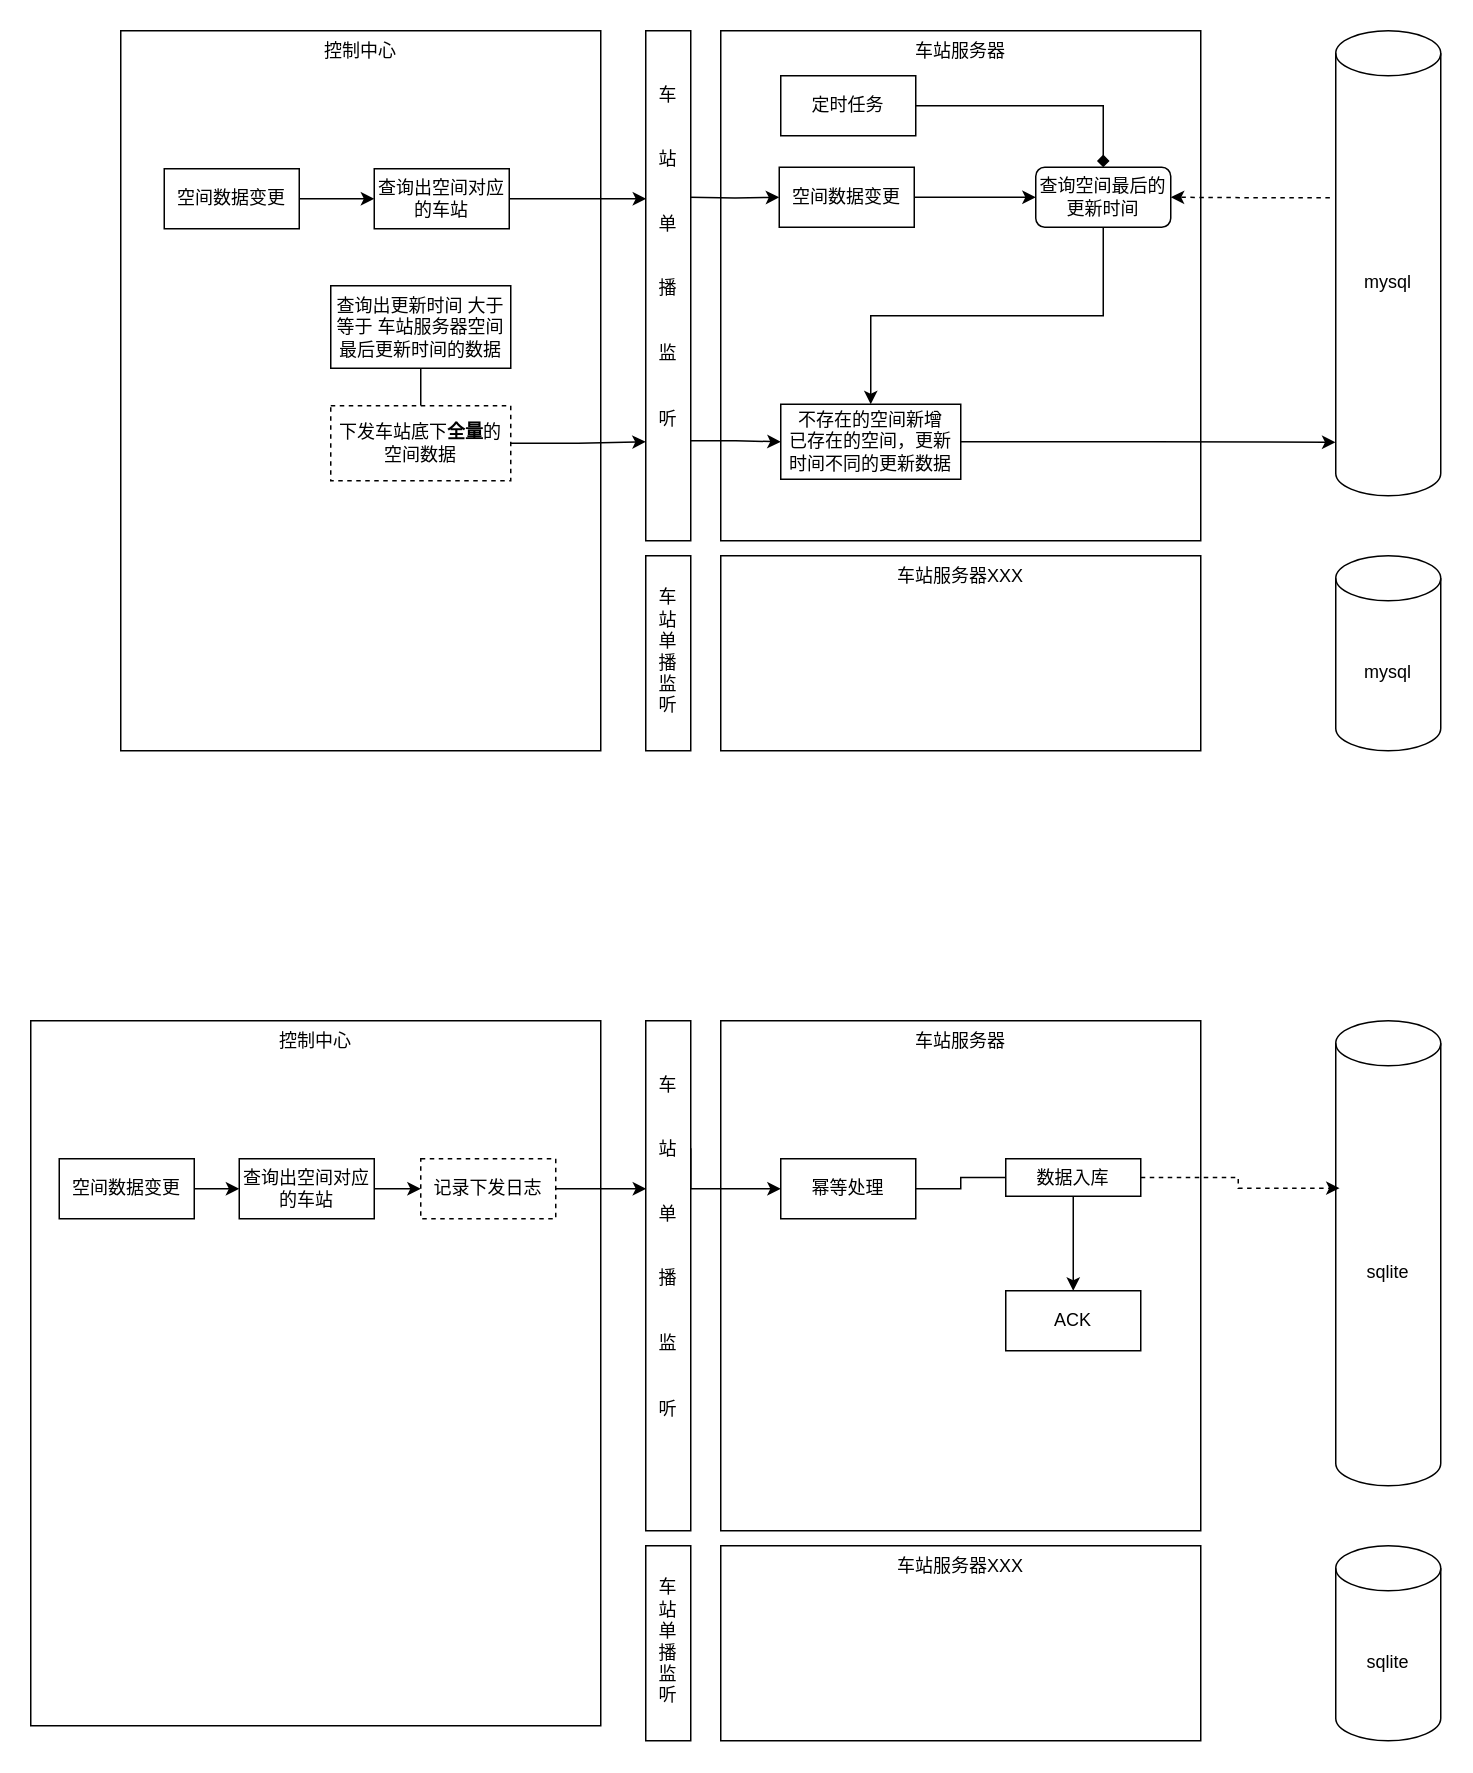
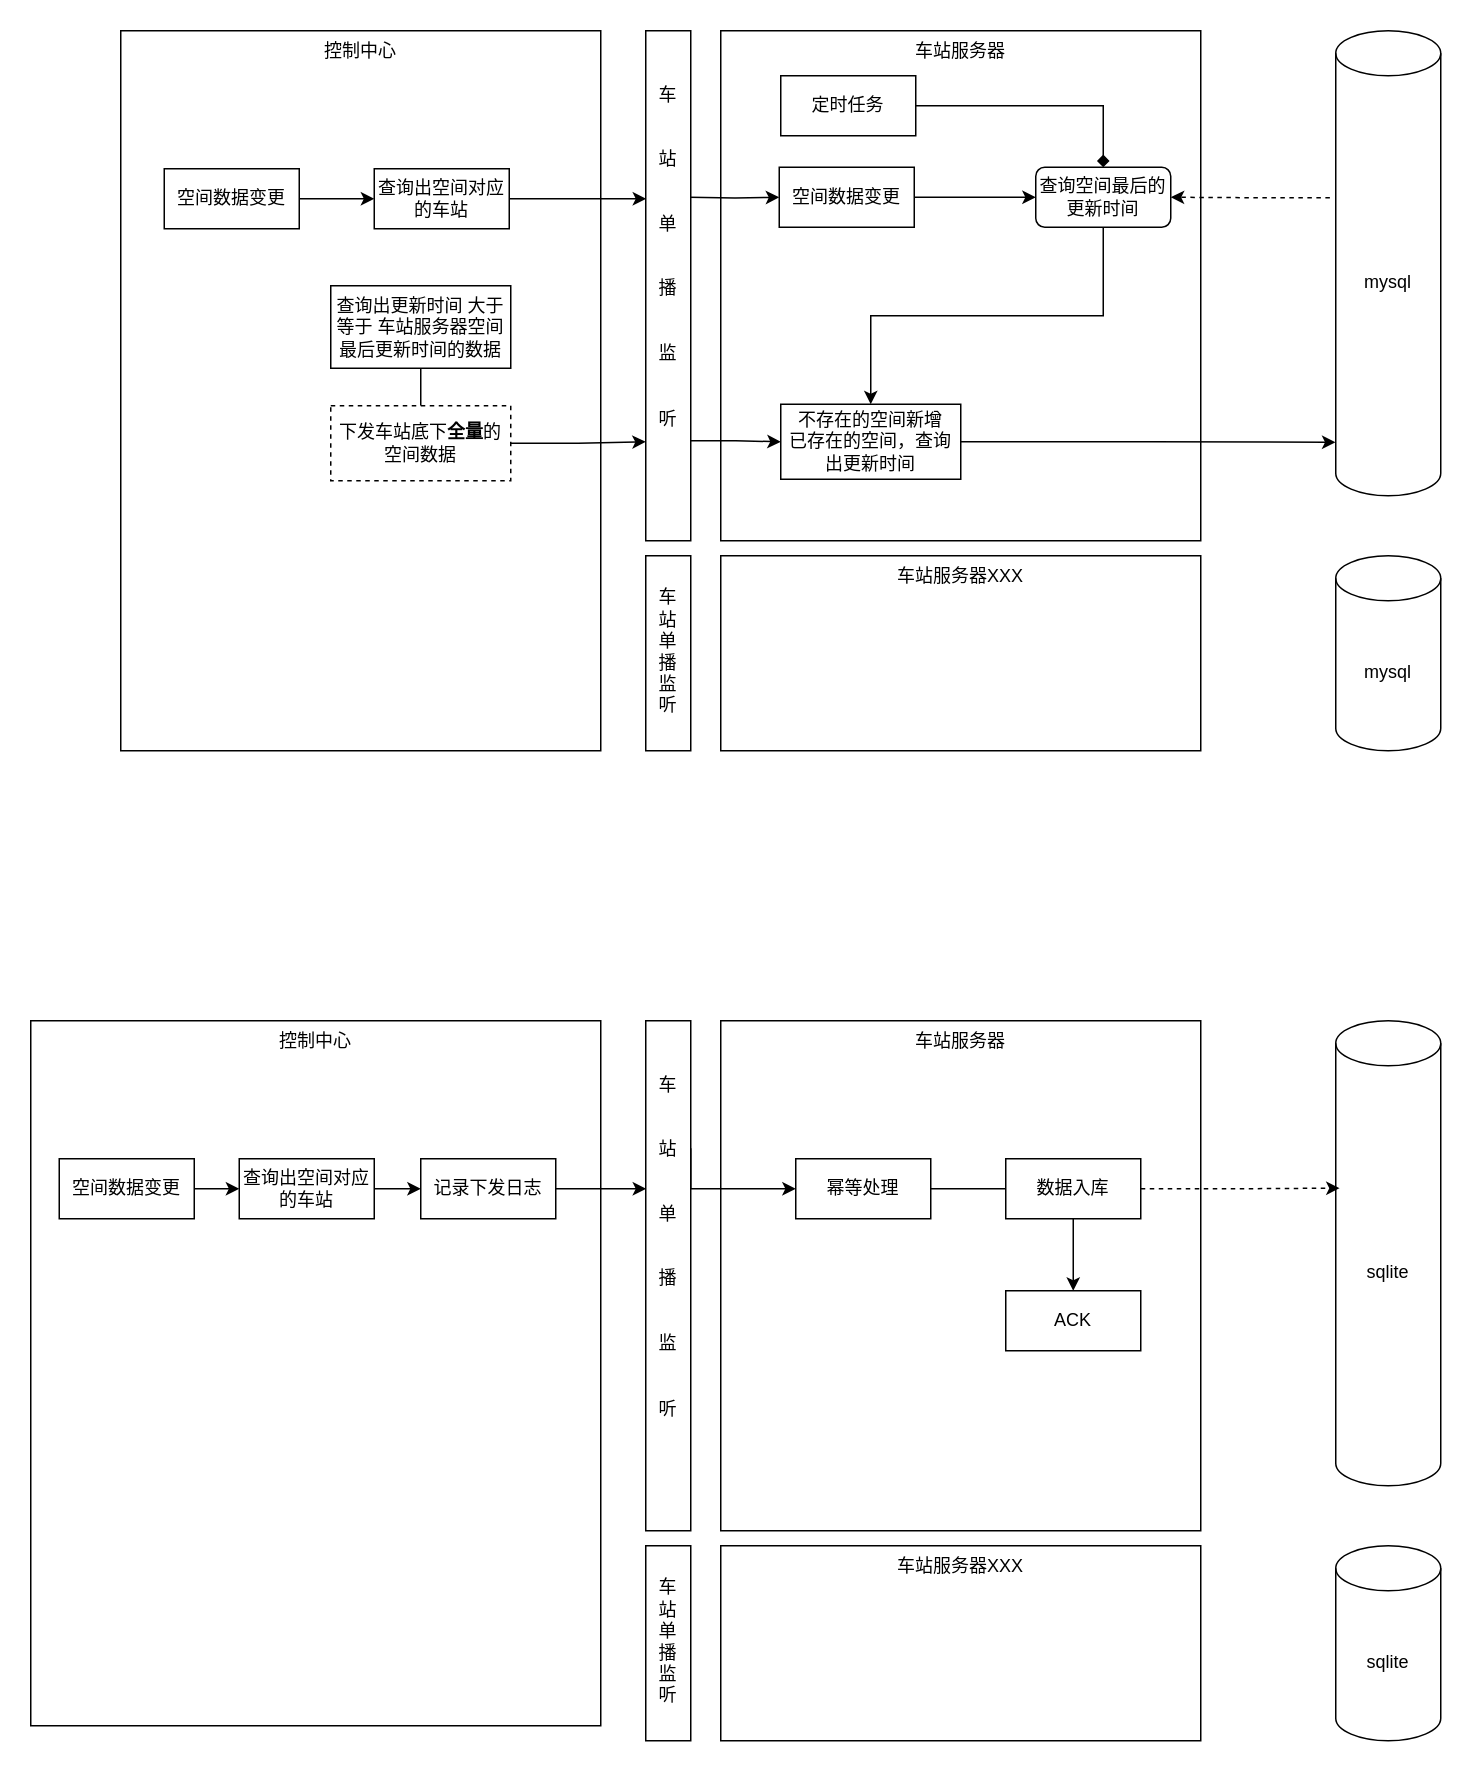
(871, 442) -> (871, 442)
(1073, 1178) -> (1073, 1189)
(488, 1189) -> (488, 1189)
(848, 1189) -> (863, 1189)
